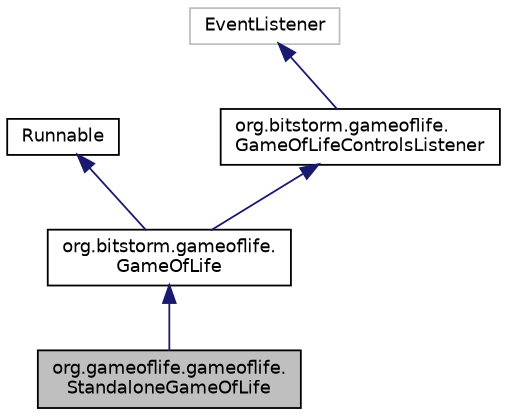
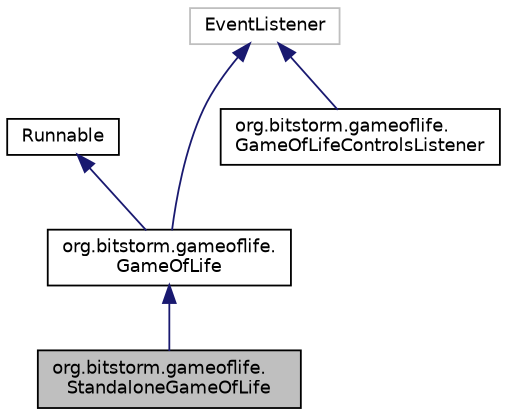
(257, 202) -> (192, 138)
(169, 379) -> (169, 379)
